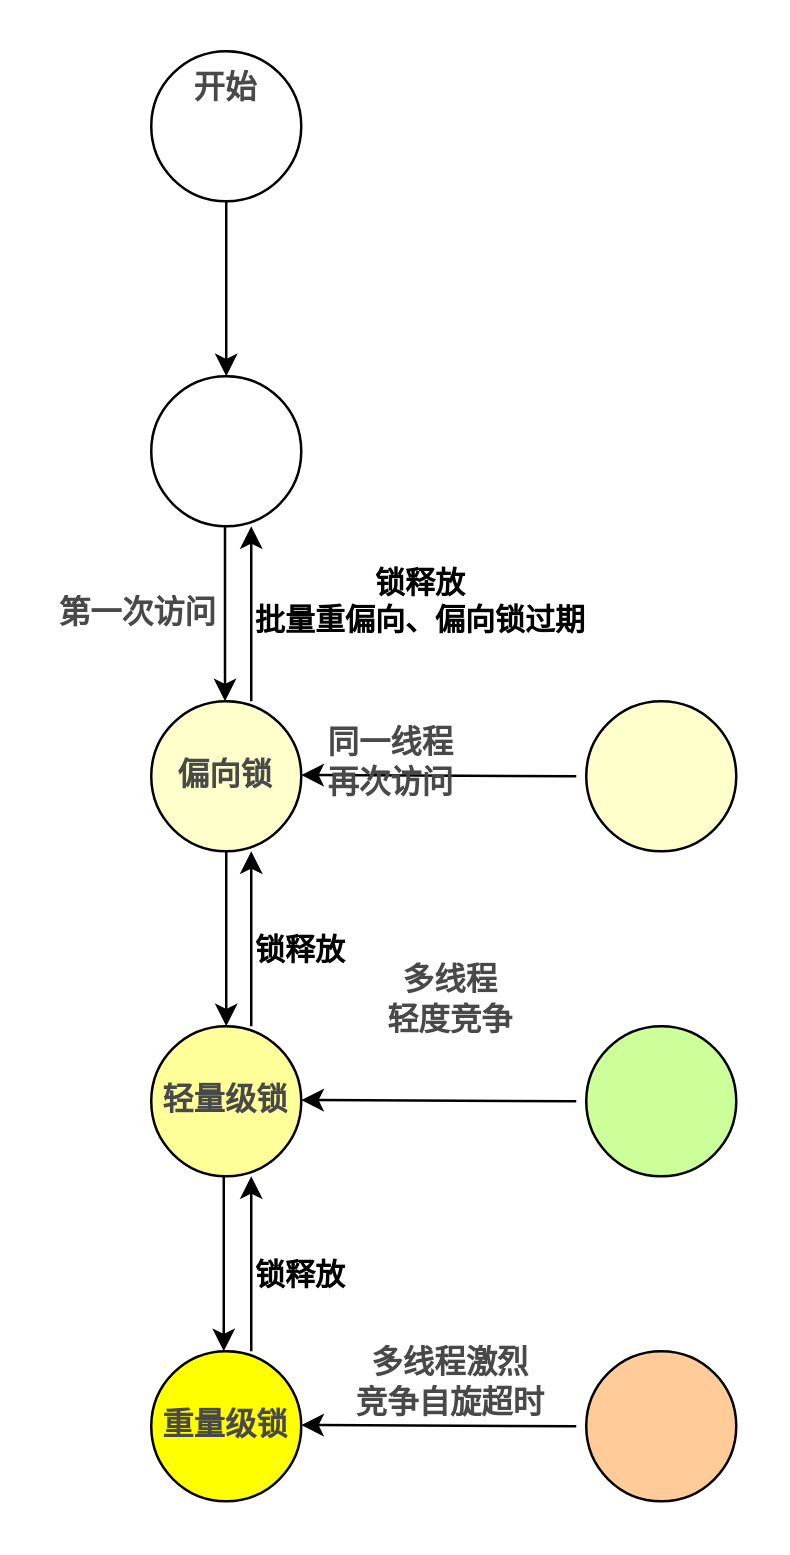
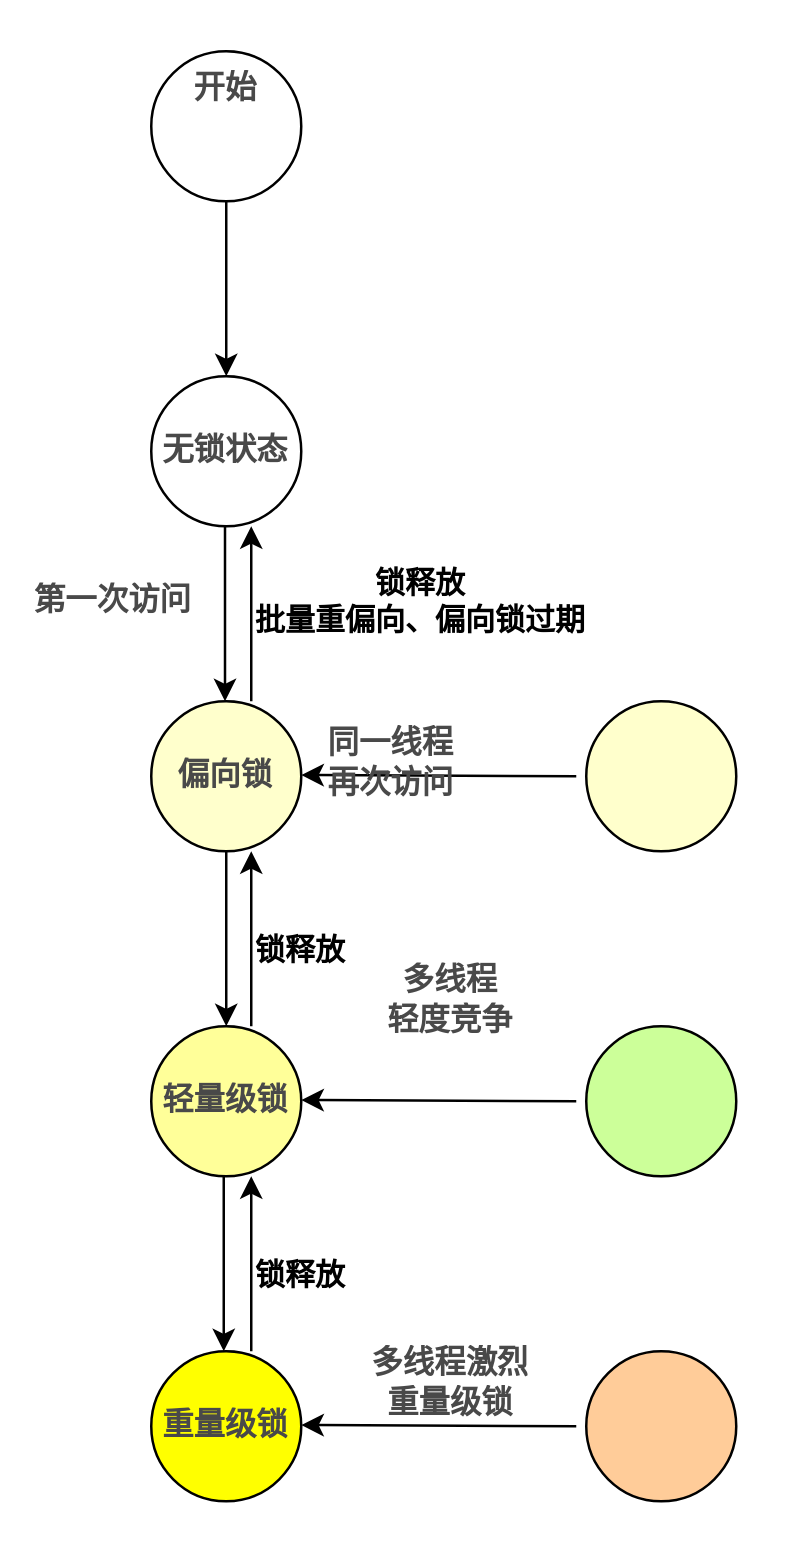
none -> (226, 451)
(139, 614) -> (114, 601)
(451, 1384) -> (451, 1384)
